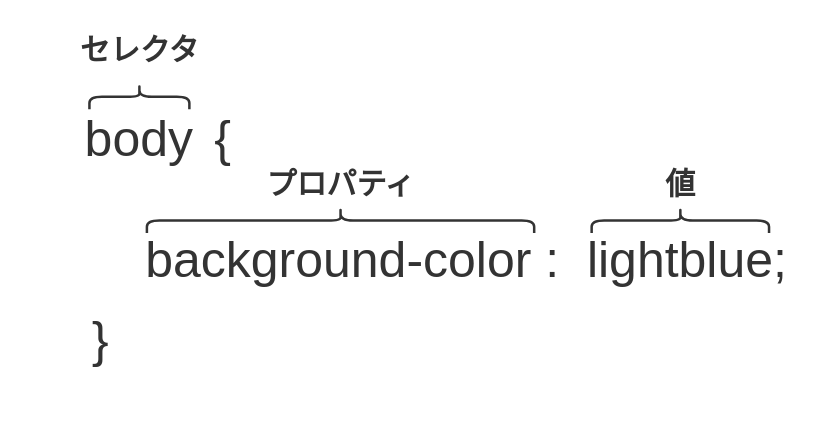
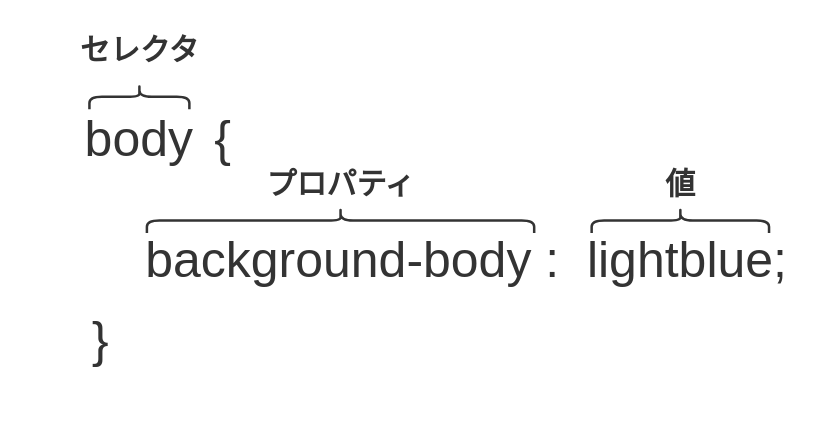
(467, 259) -> (467, 259)
